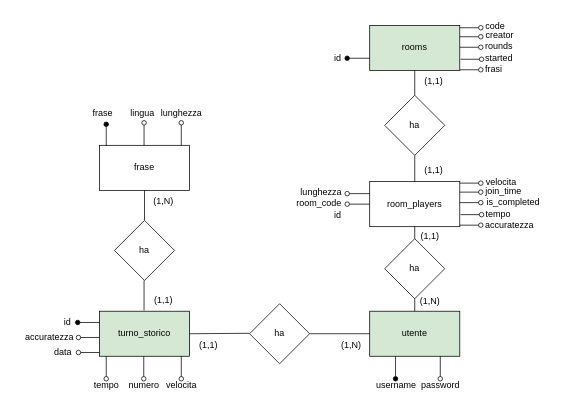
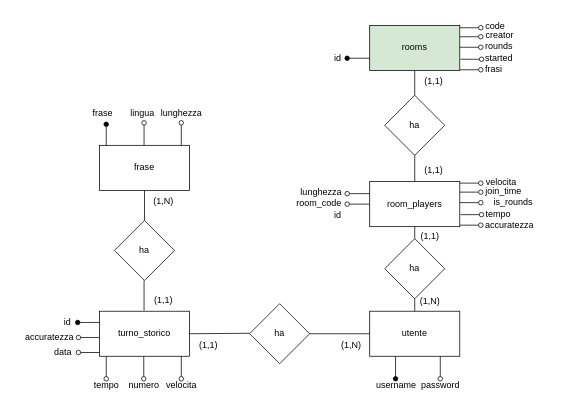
(513, 202) -> (513, 202)
(144, 333) -> (144, 333)
(414, 333) -> (414, 333)
